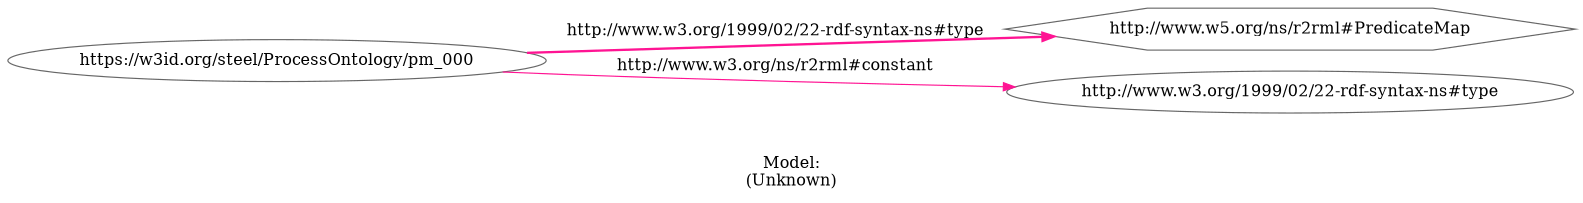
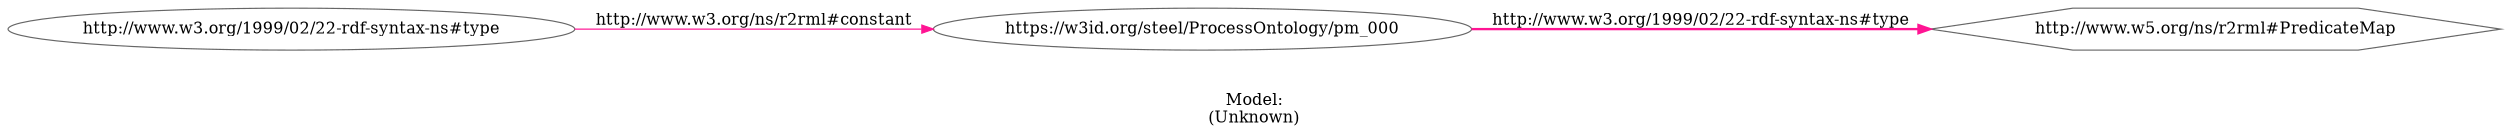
(753, 81) -> (748, 29)
